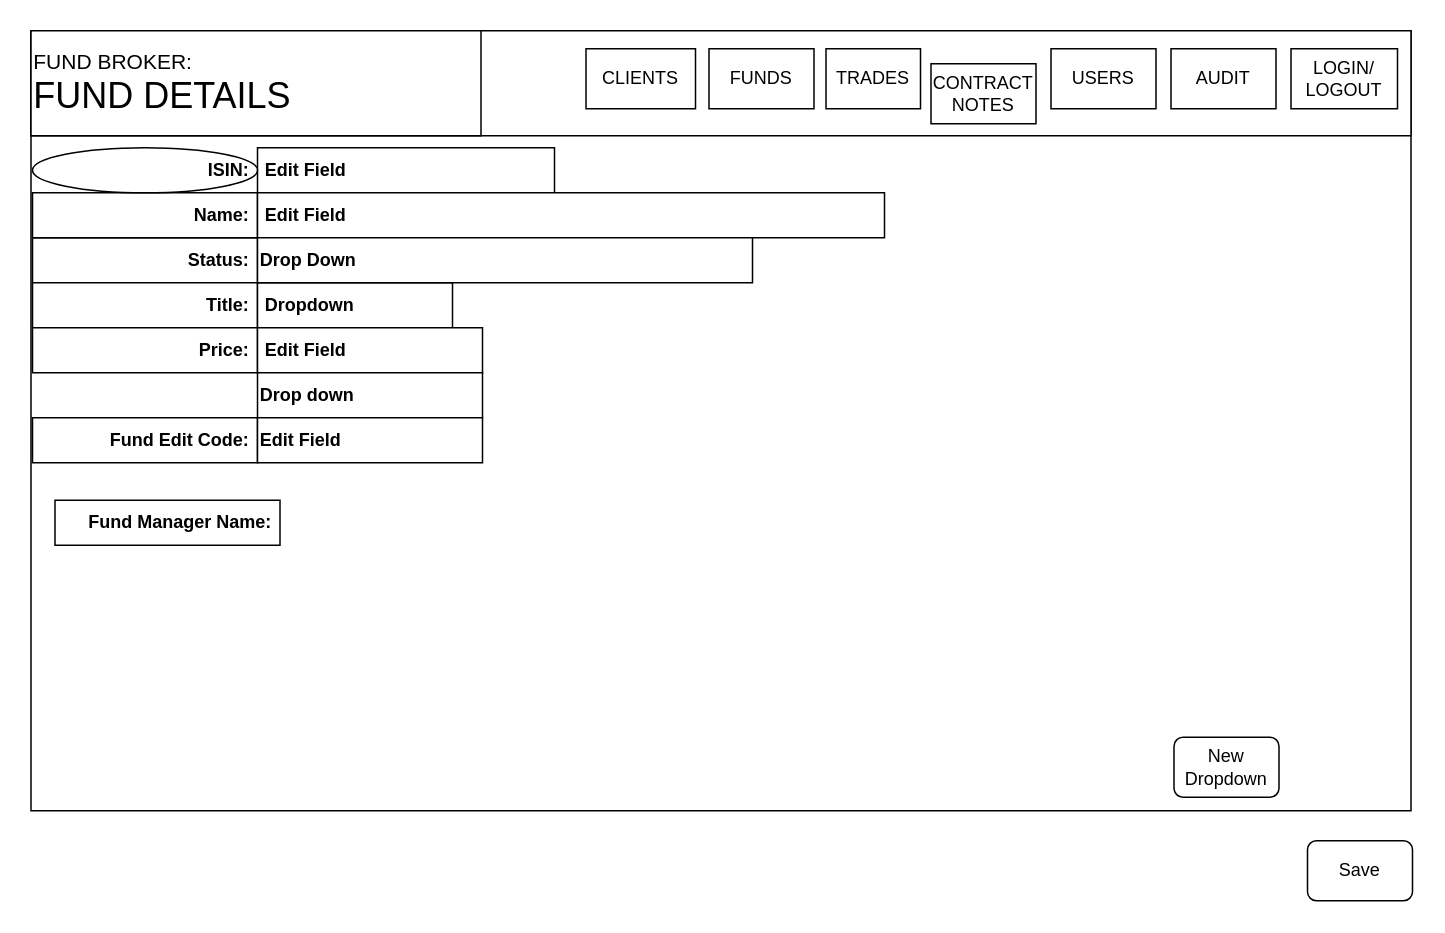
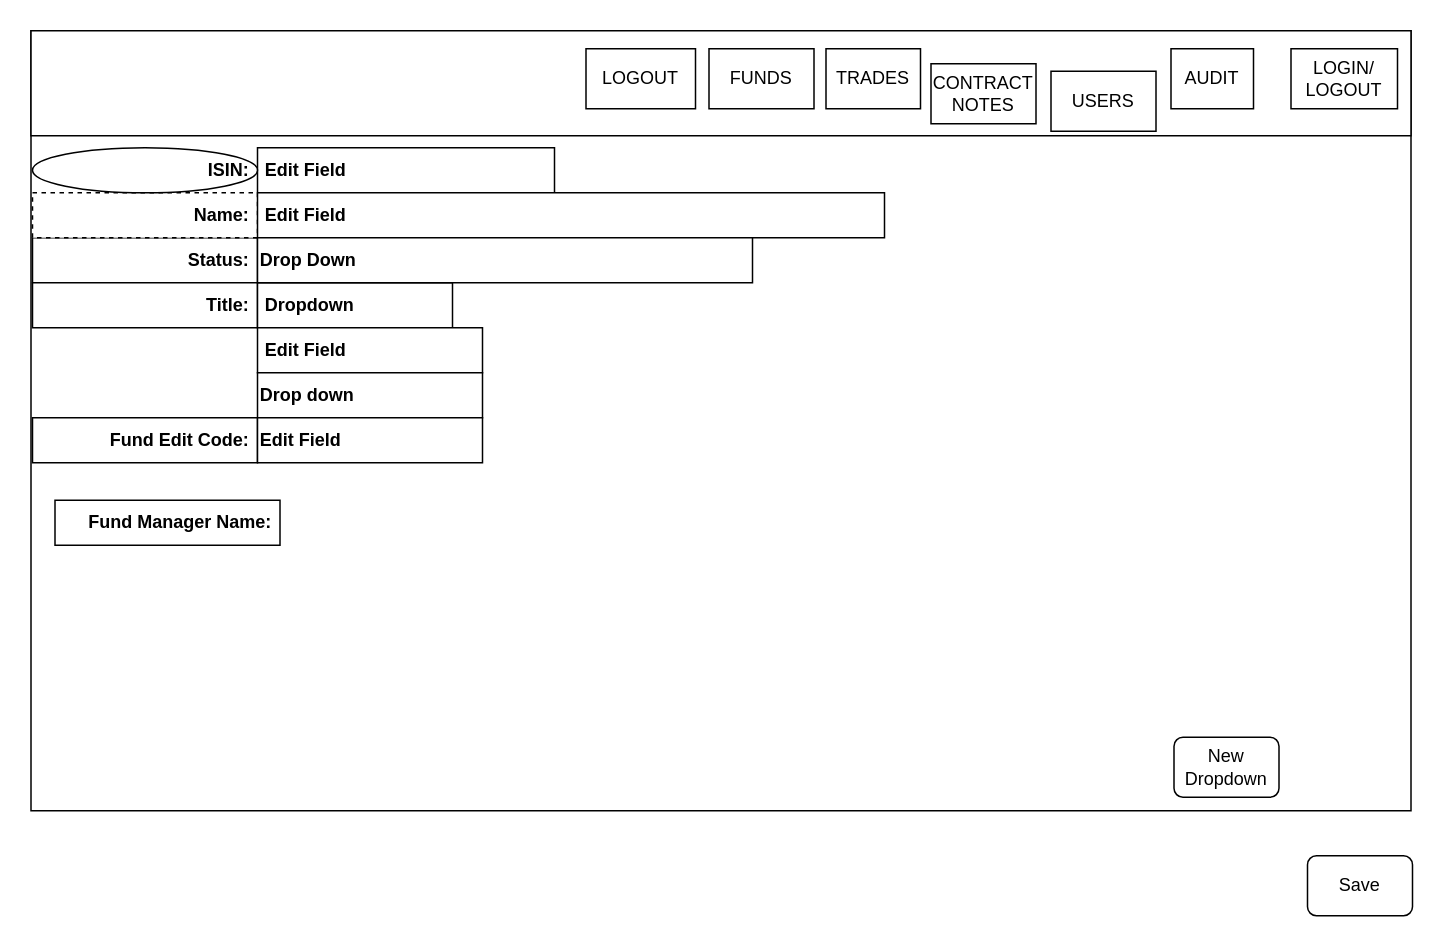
(641, 79) -> (641, 79)
(1103, 79) -> (1103, 101)
(1223, 79) -> (1212, 79)
(256, 83) -> none
(145, 215) -> (145, 215)
(145, 350) -> none
(1360, 871) -> (1360, 886)
